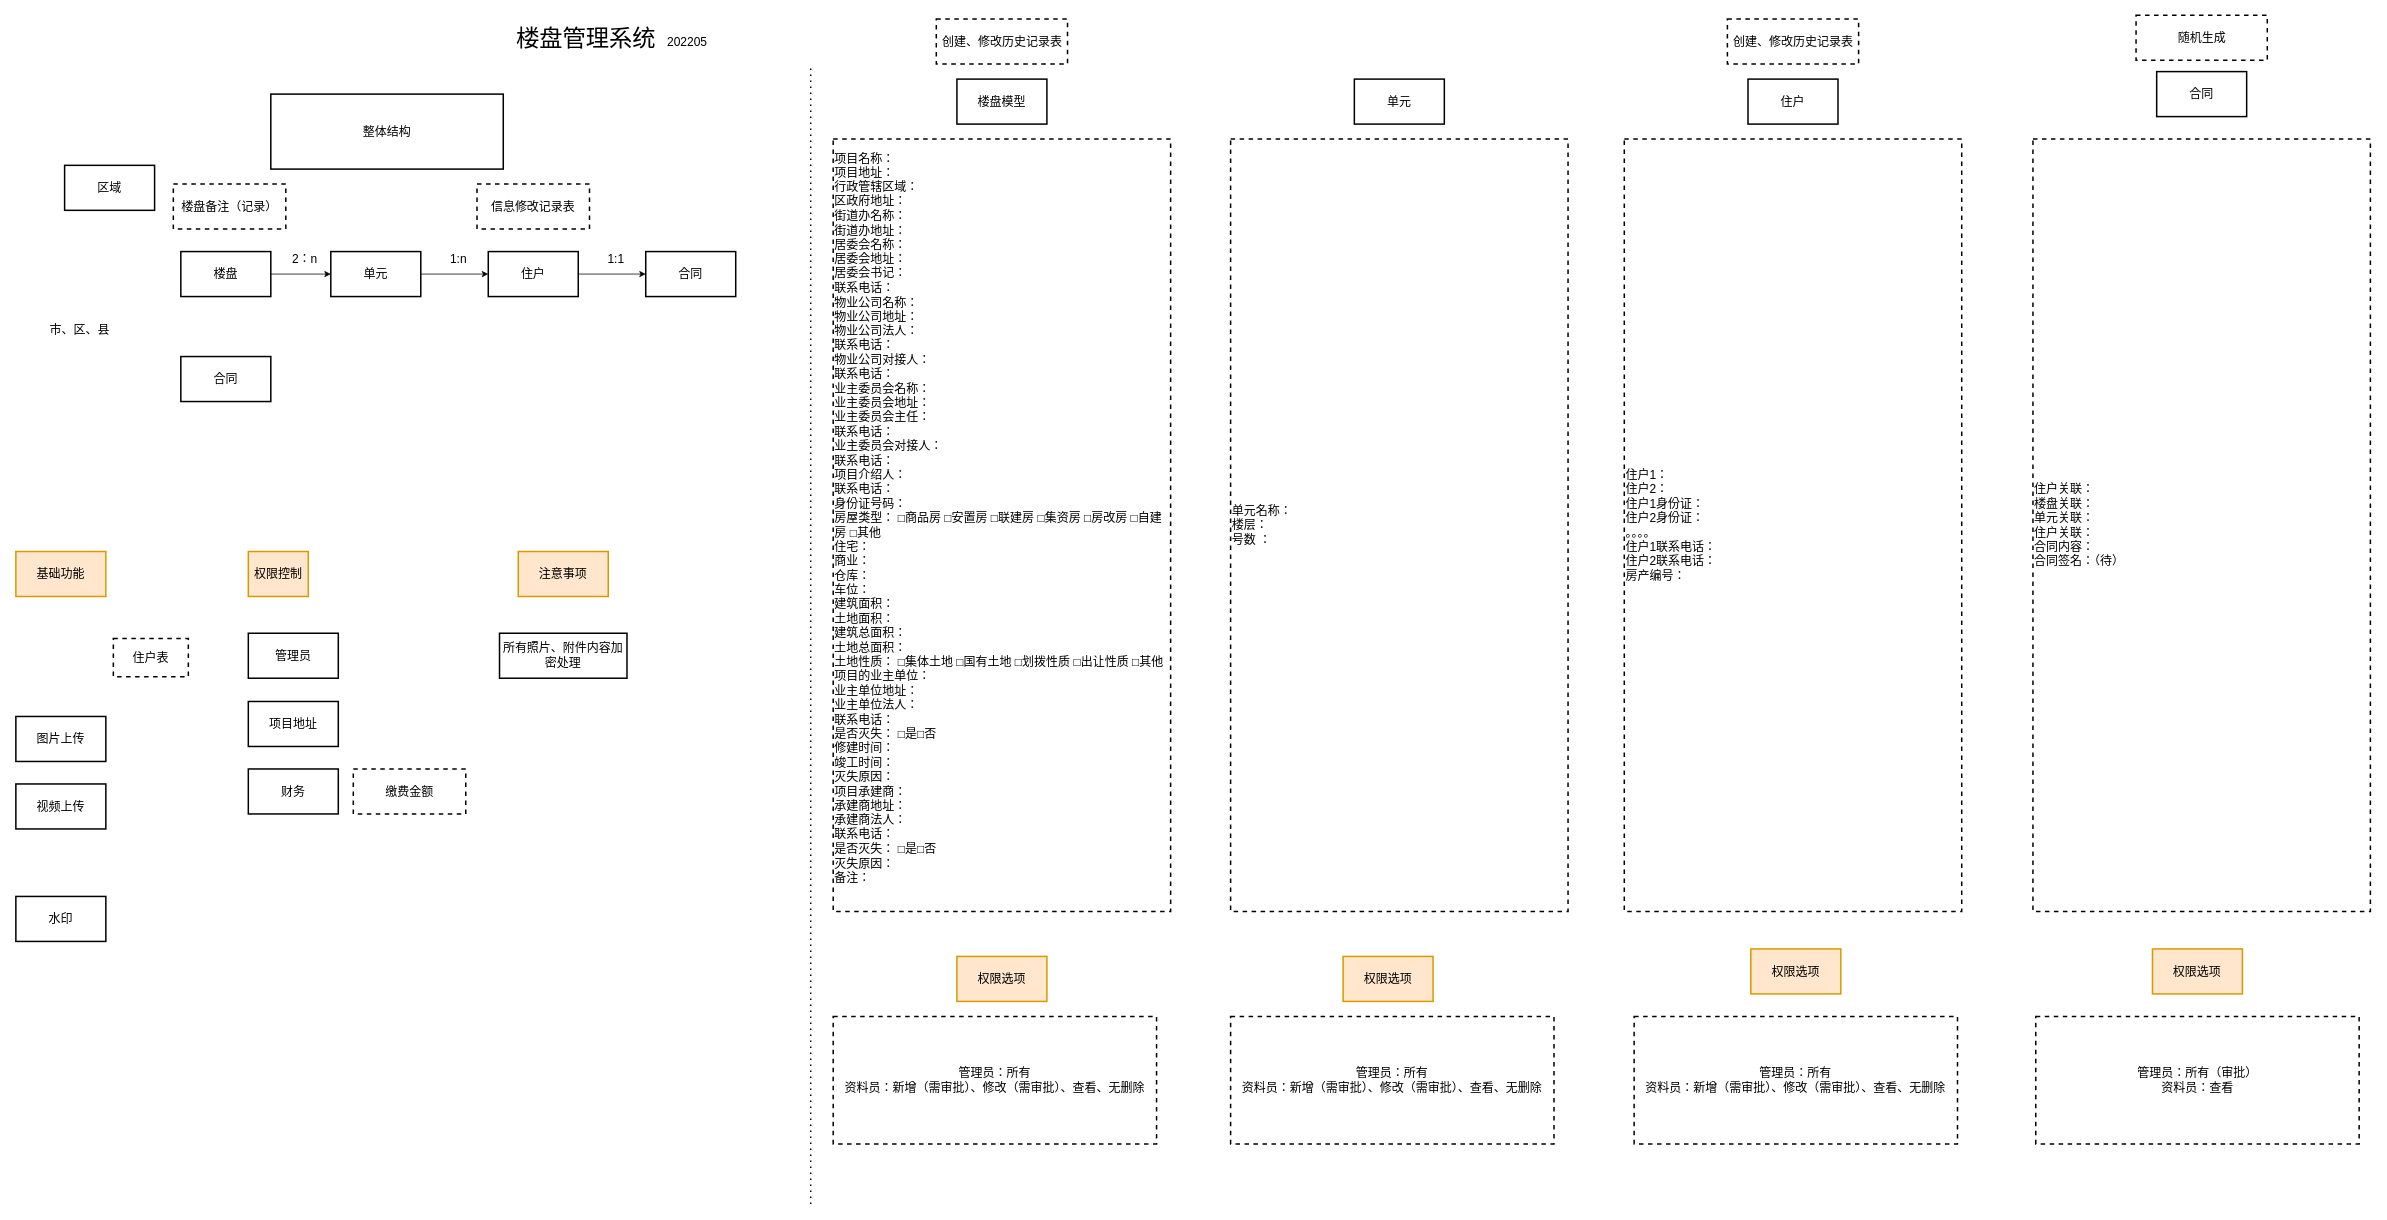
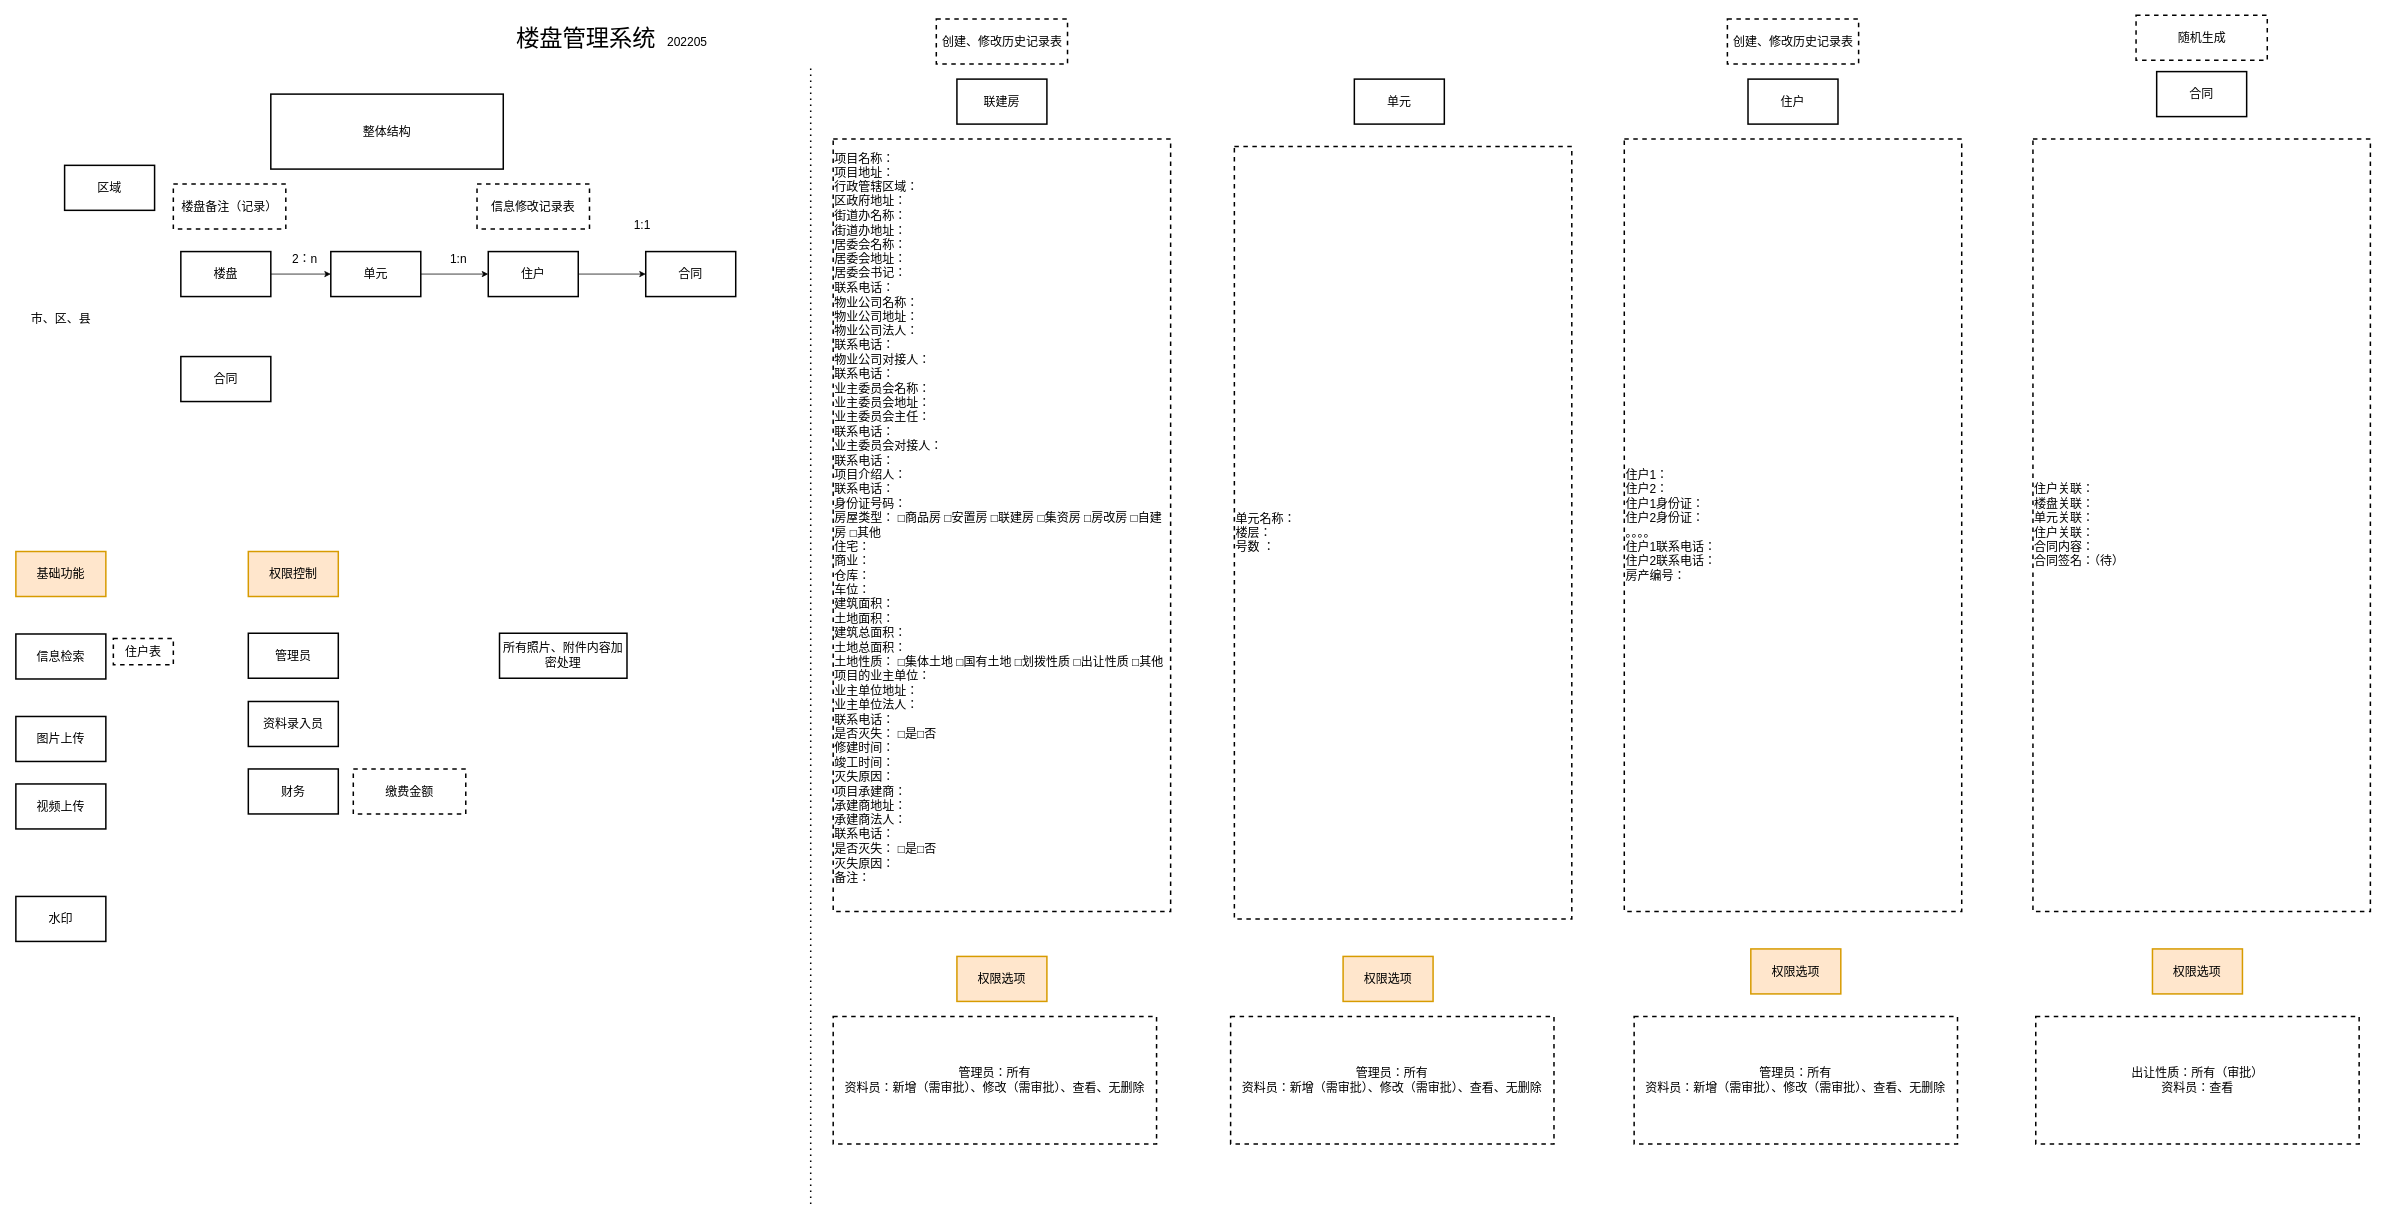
(1002, 102) -> (1002, 102)
(615, 259) -> (642, 225)
(79, 330) -> (60, 319)
(1399, 525) -> (1403, 533)
(278, 574) -> (293, 574)
(563, 574) -> none
none -> (60, 657)
(150, 658) -> (143, 652)
(293, 724) -> (293, 724)
(2198, 1080) -> (2198, 1080)
